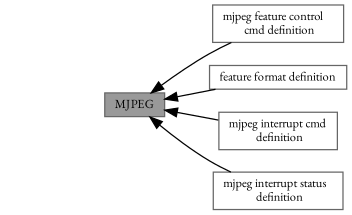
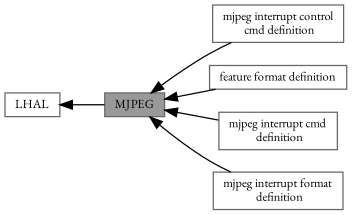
(278, 24) -> (278, 24)
none -> (32, 105)
(278, 191) -> (278, 191)
